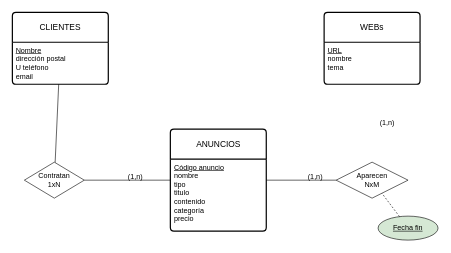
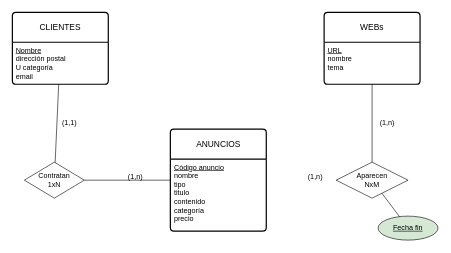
(44, 64) -> (44, 64)
none -> (69, 123)
none -> (372, 124)
(302, 180) -> none
(391, 205) -> (391, 205)
